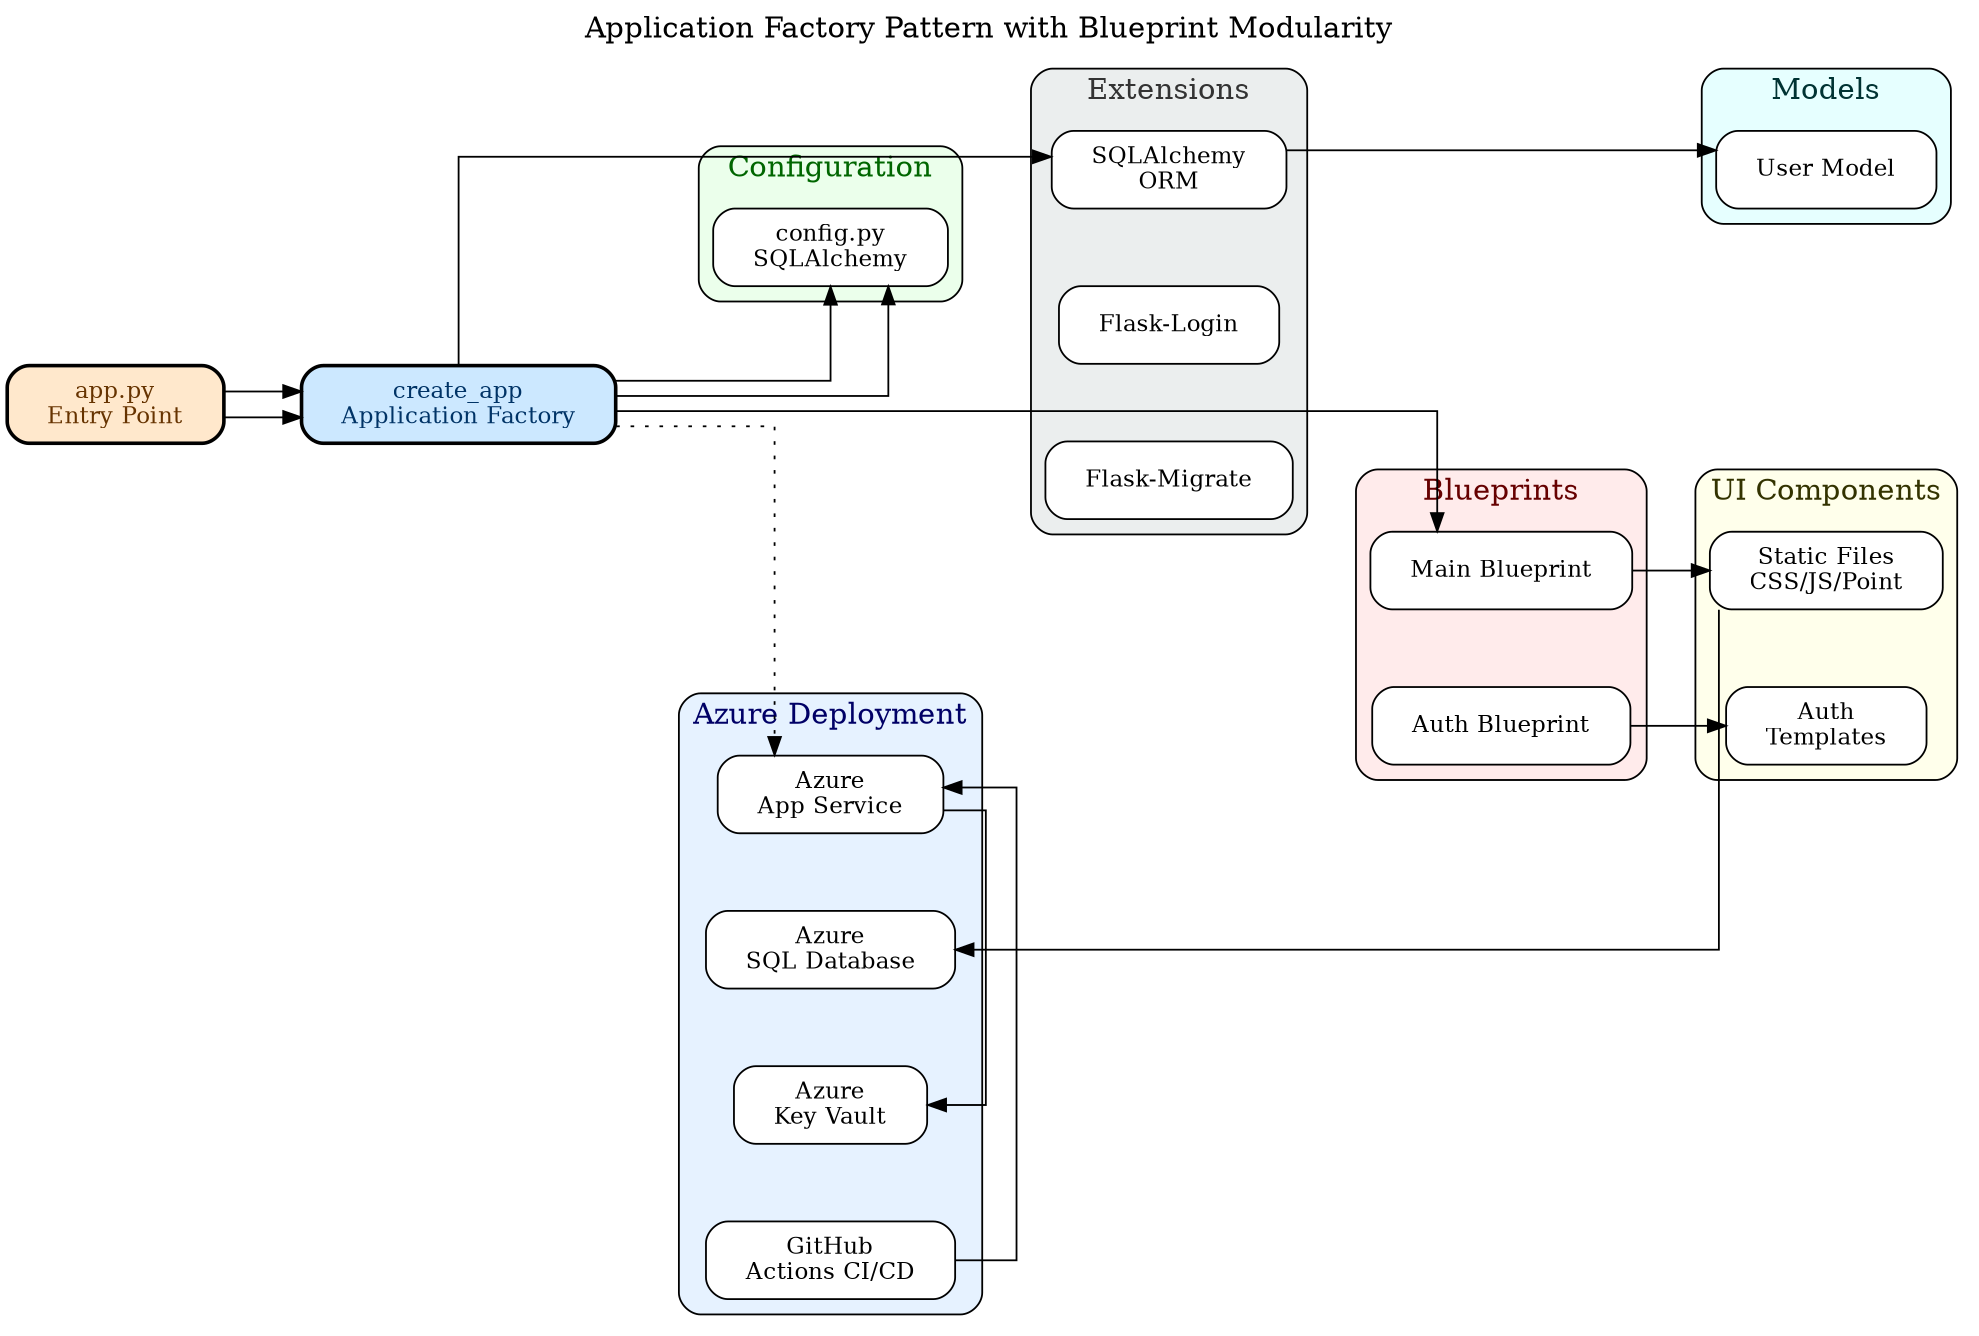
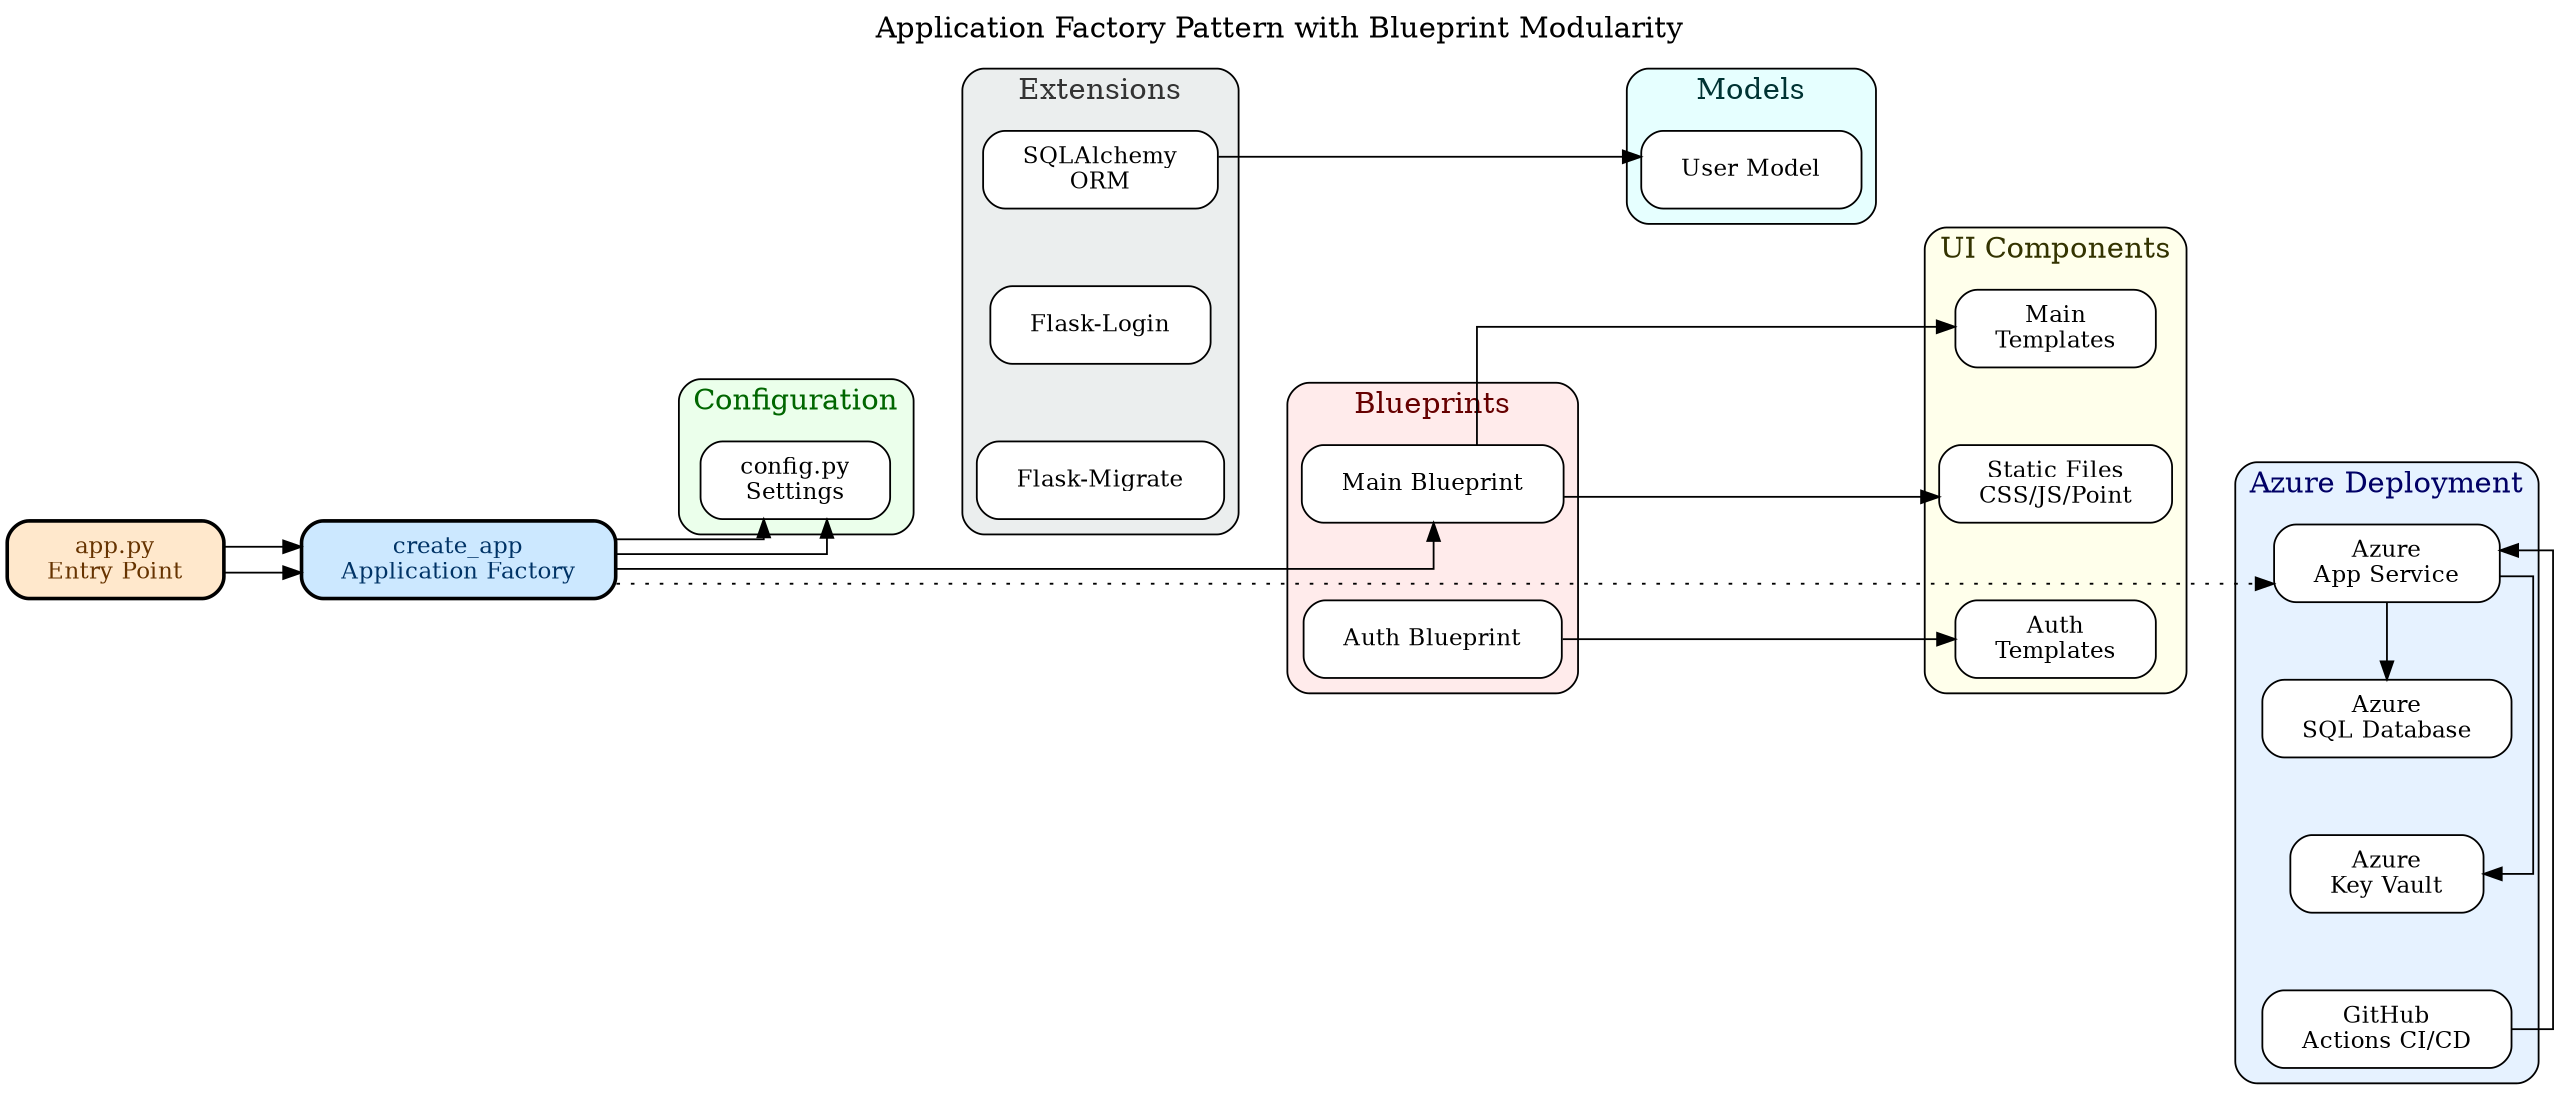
(642, 157) -> none
(831, 247) -> (795, 480)
none -> (2056, 329)
(1516, 950) -> (2387, 632)
